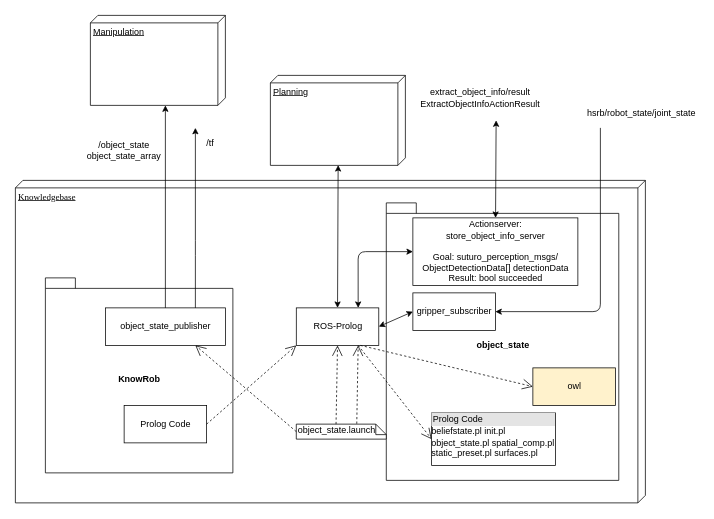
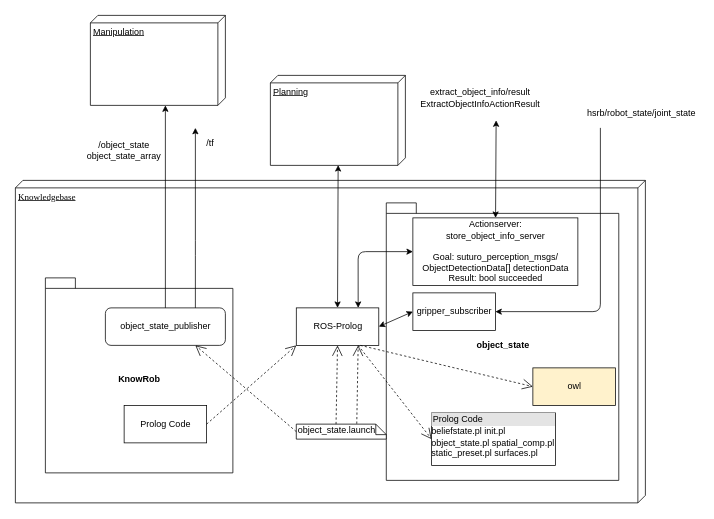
(165, 327) -> (165, 327)
